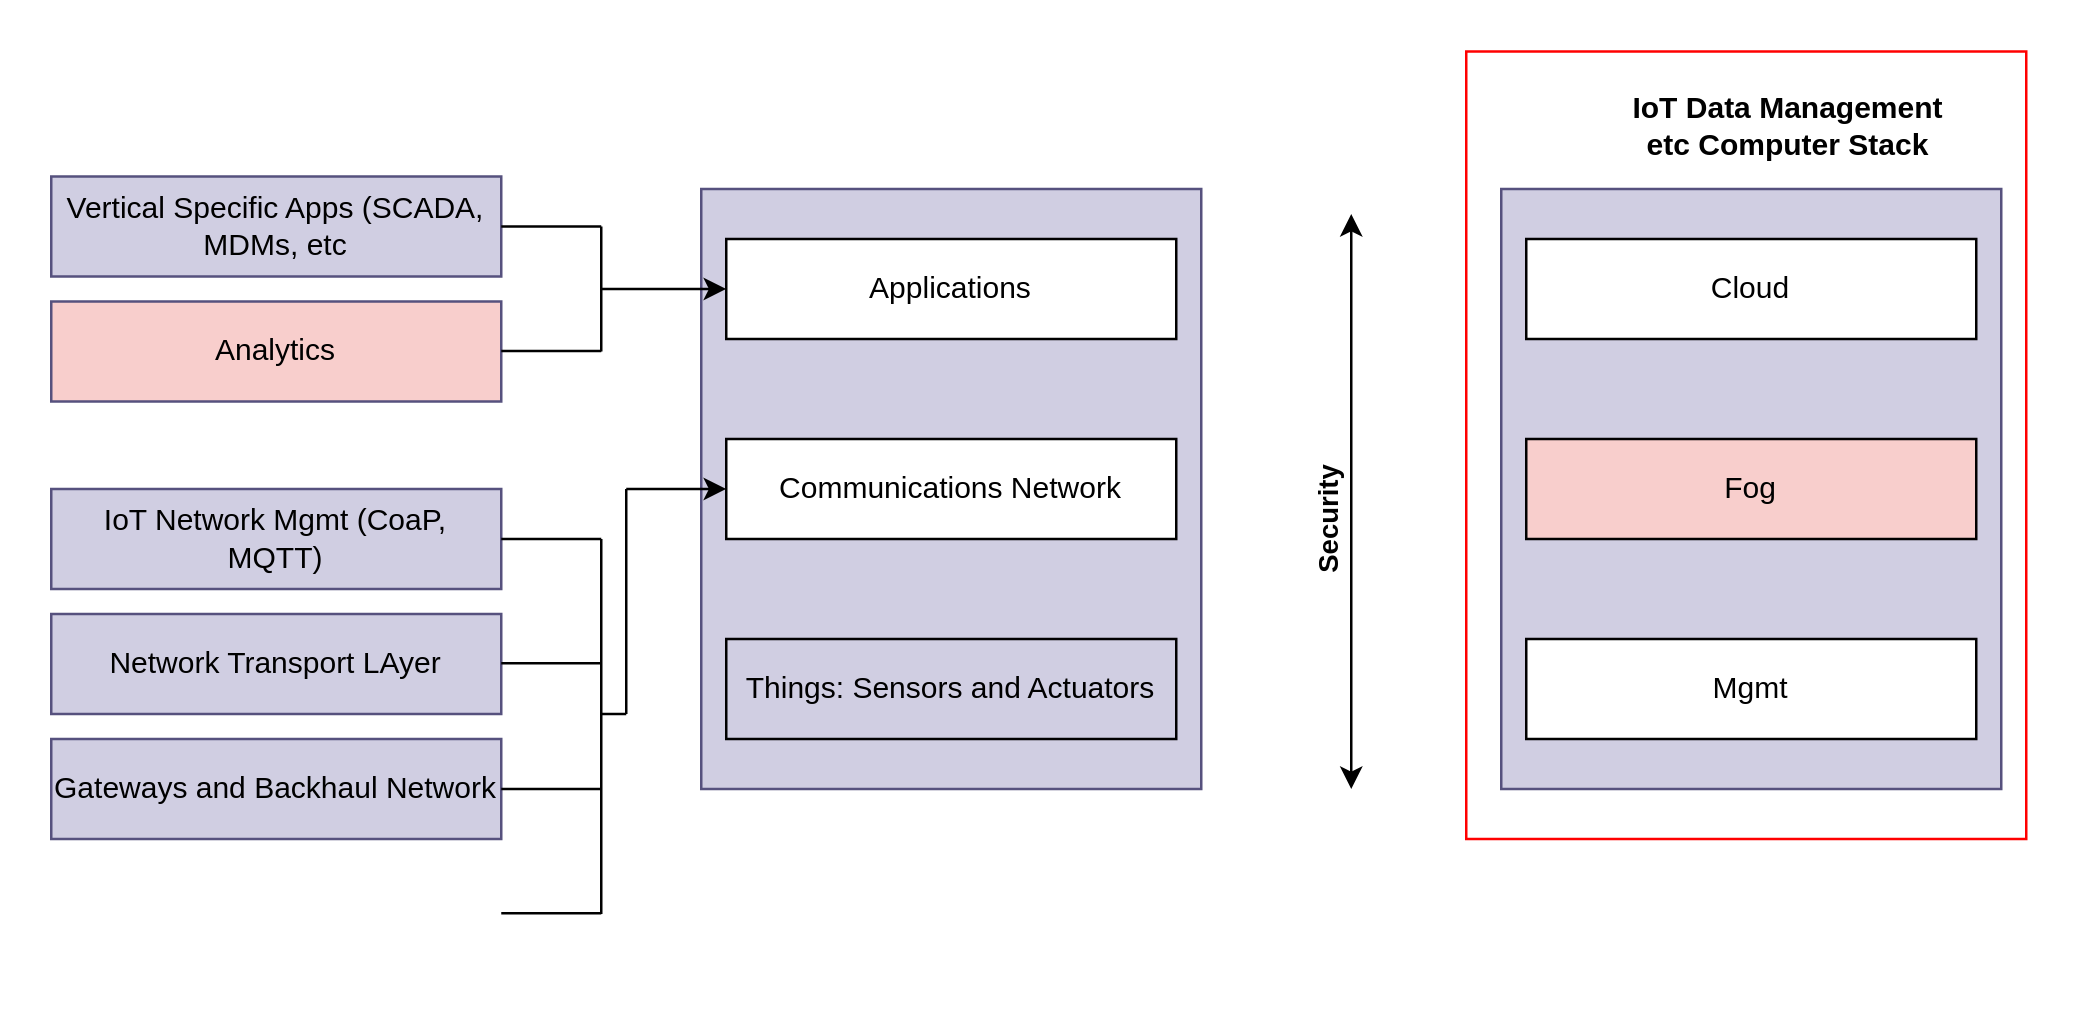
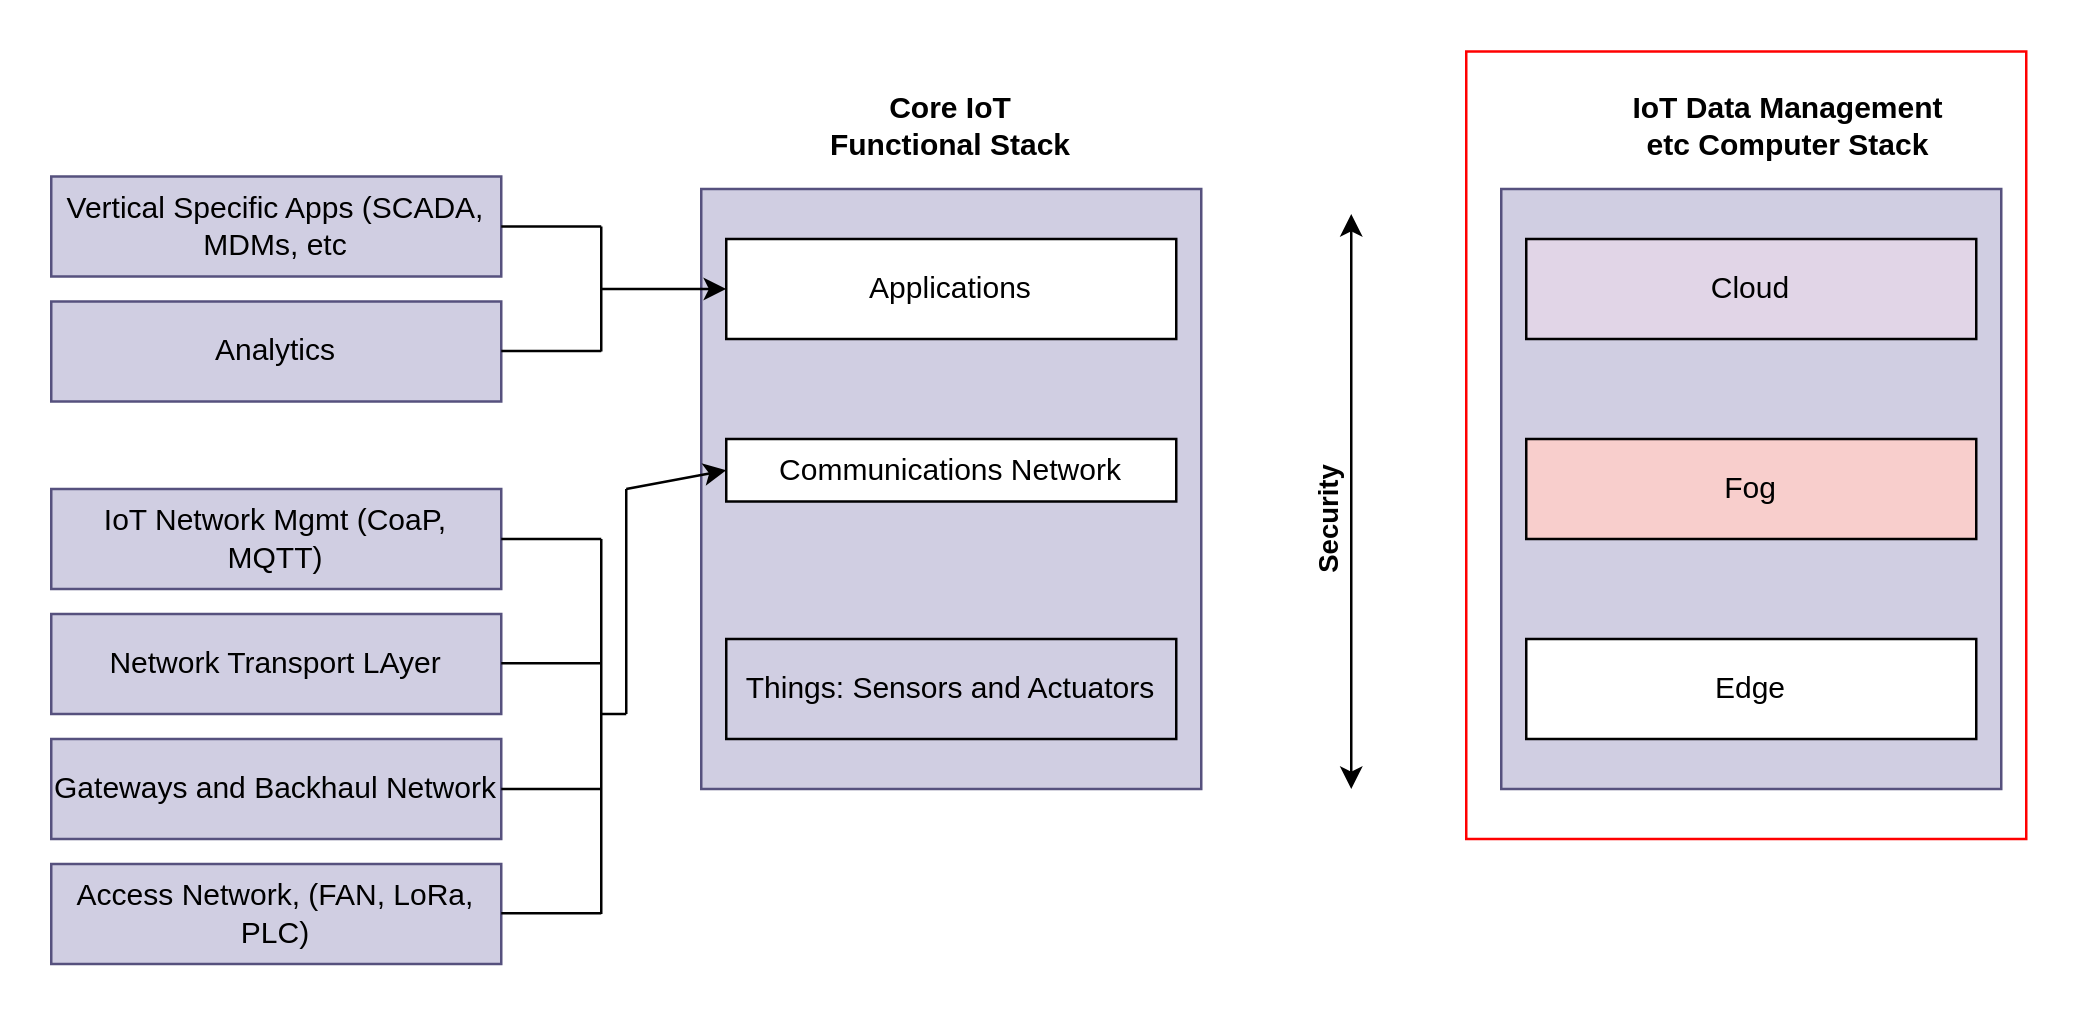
none -> (951, 126)
(1751, 289) -> (1751, 289)
(276, 351) -> (276, 351)
(951, 489) -> (951, 470)
(1751, 689) -> (1751, 689)
none -> (276, 914)
